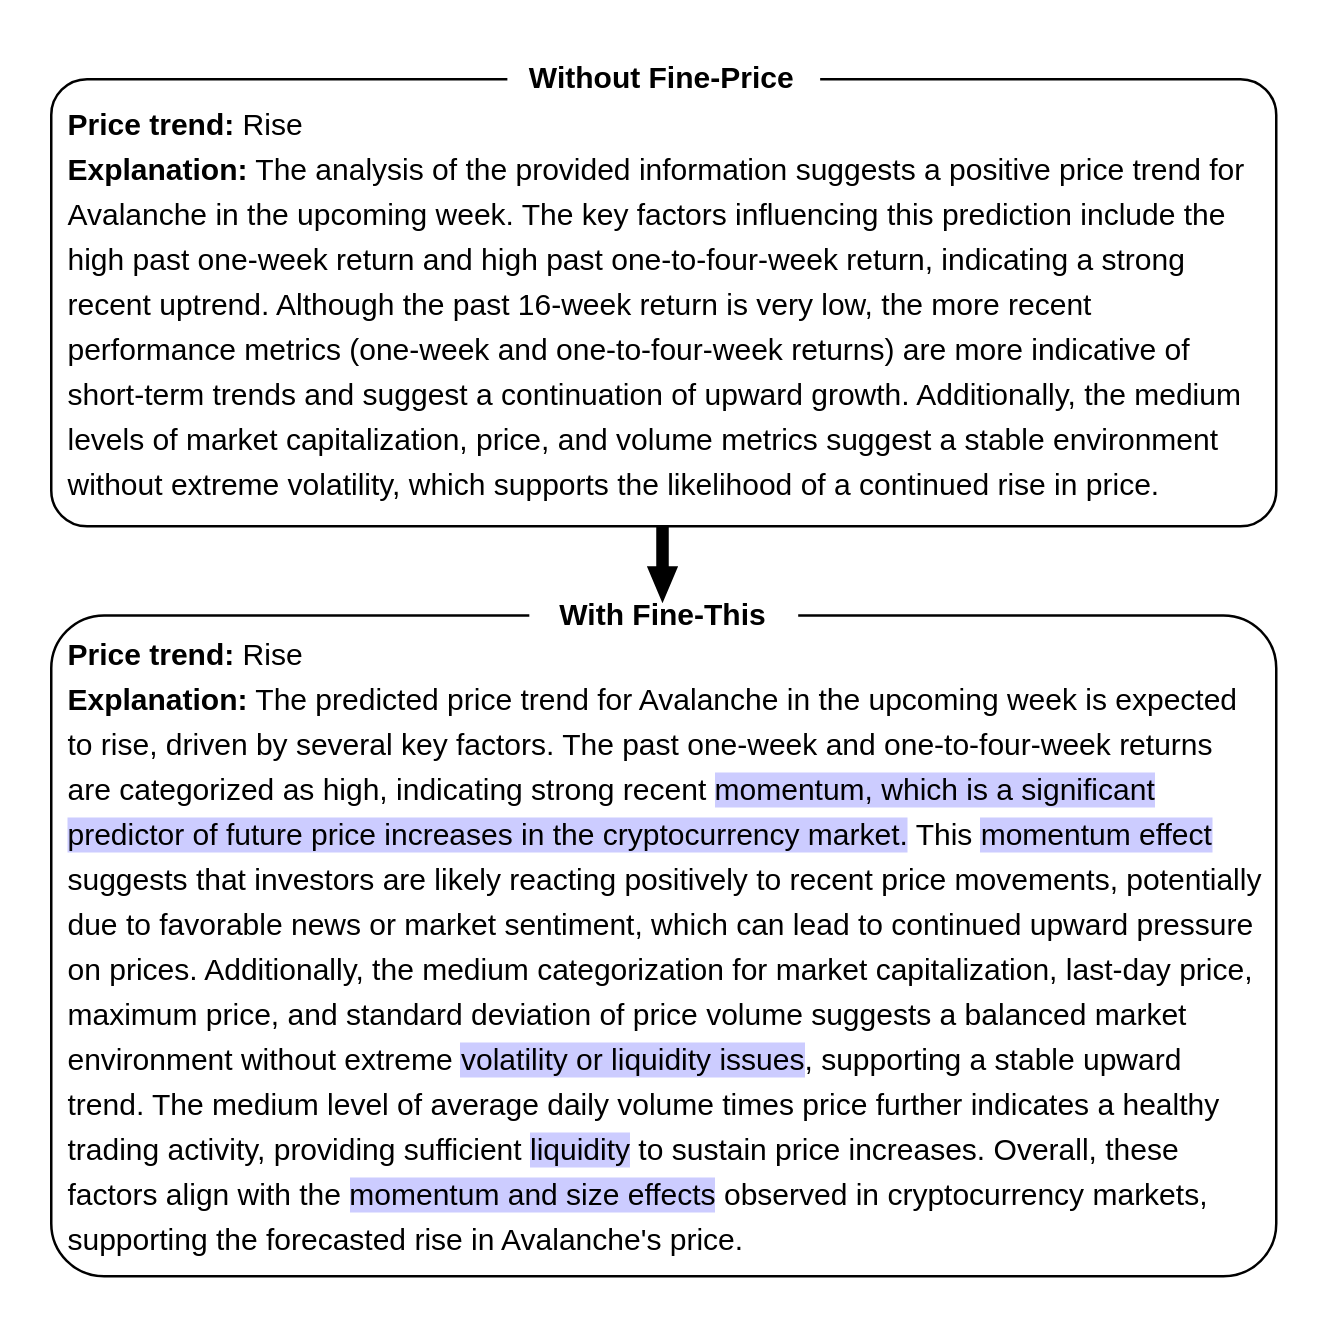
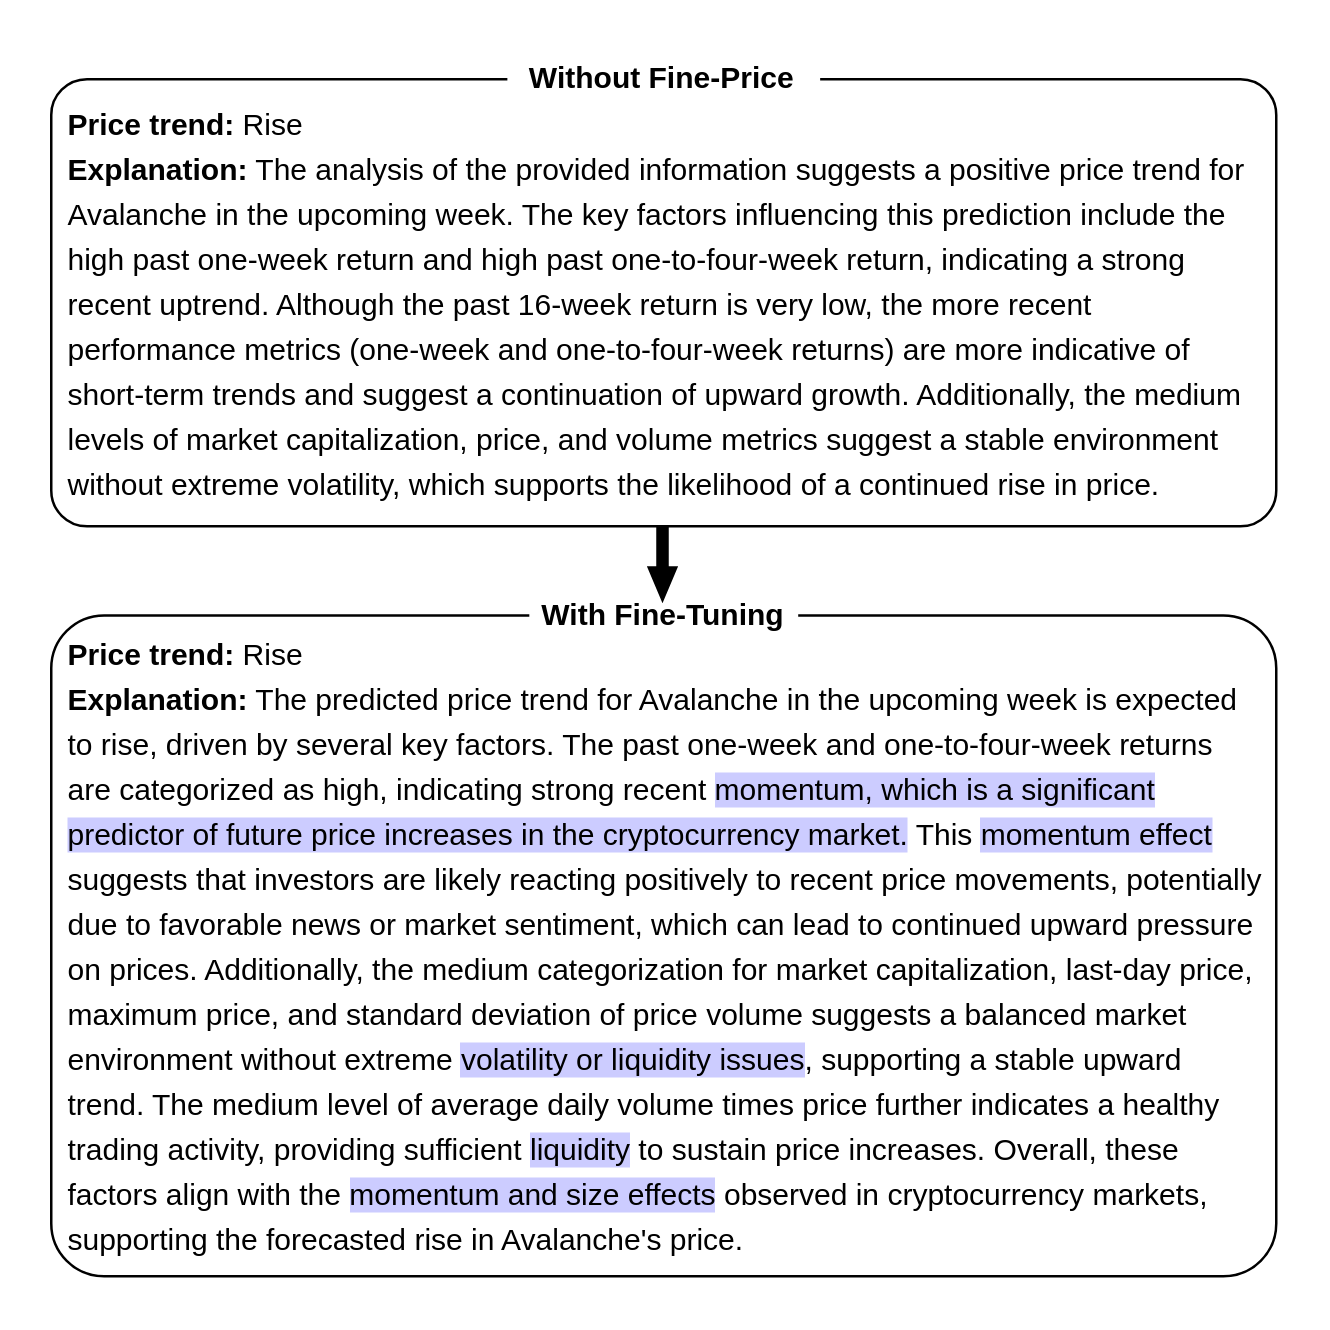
(664, 616) -> (664, 616)
